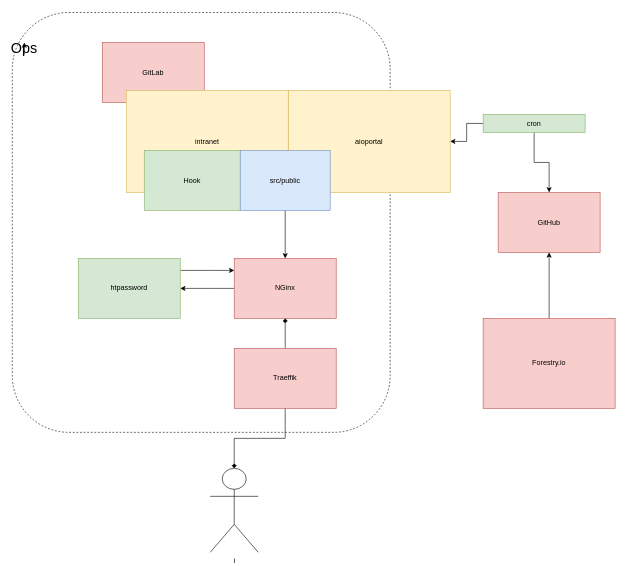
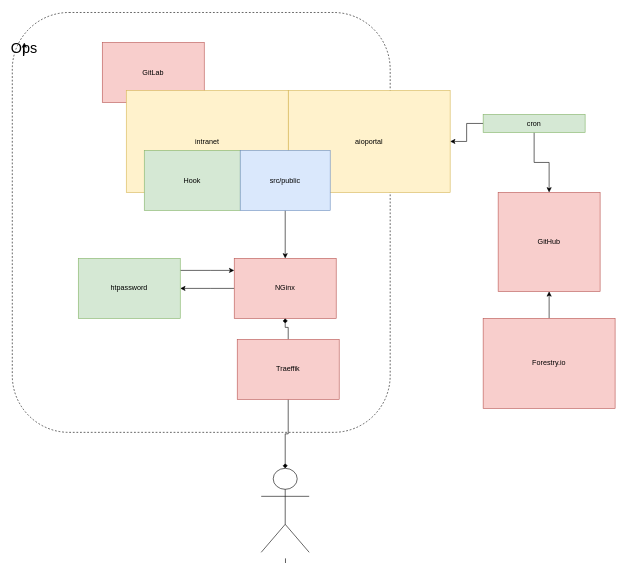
(549, 222) -> (549, 242)
(285, 378) -> (288, 369)
(234, 510) -> (285, 510)
